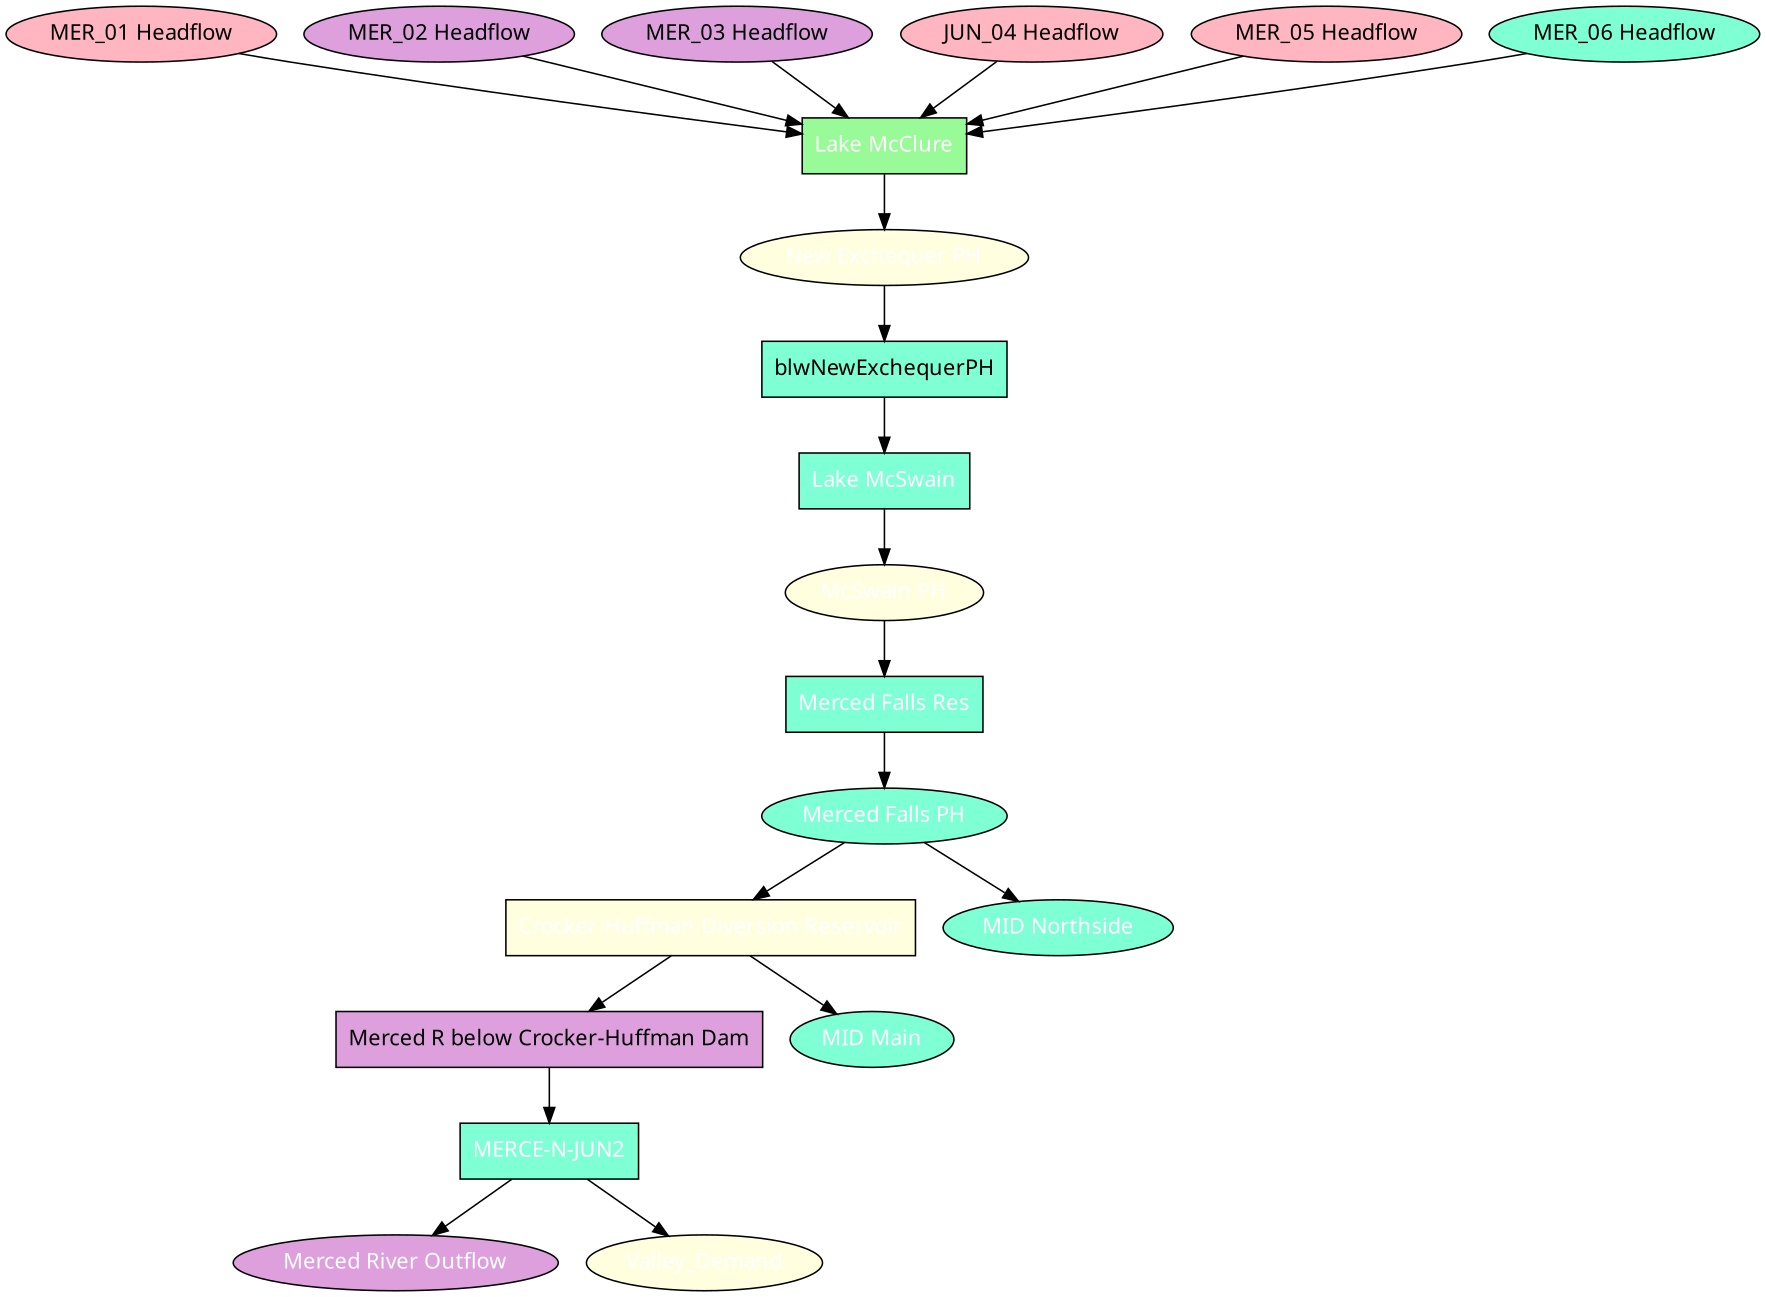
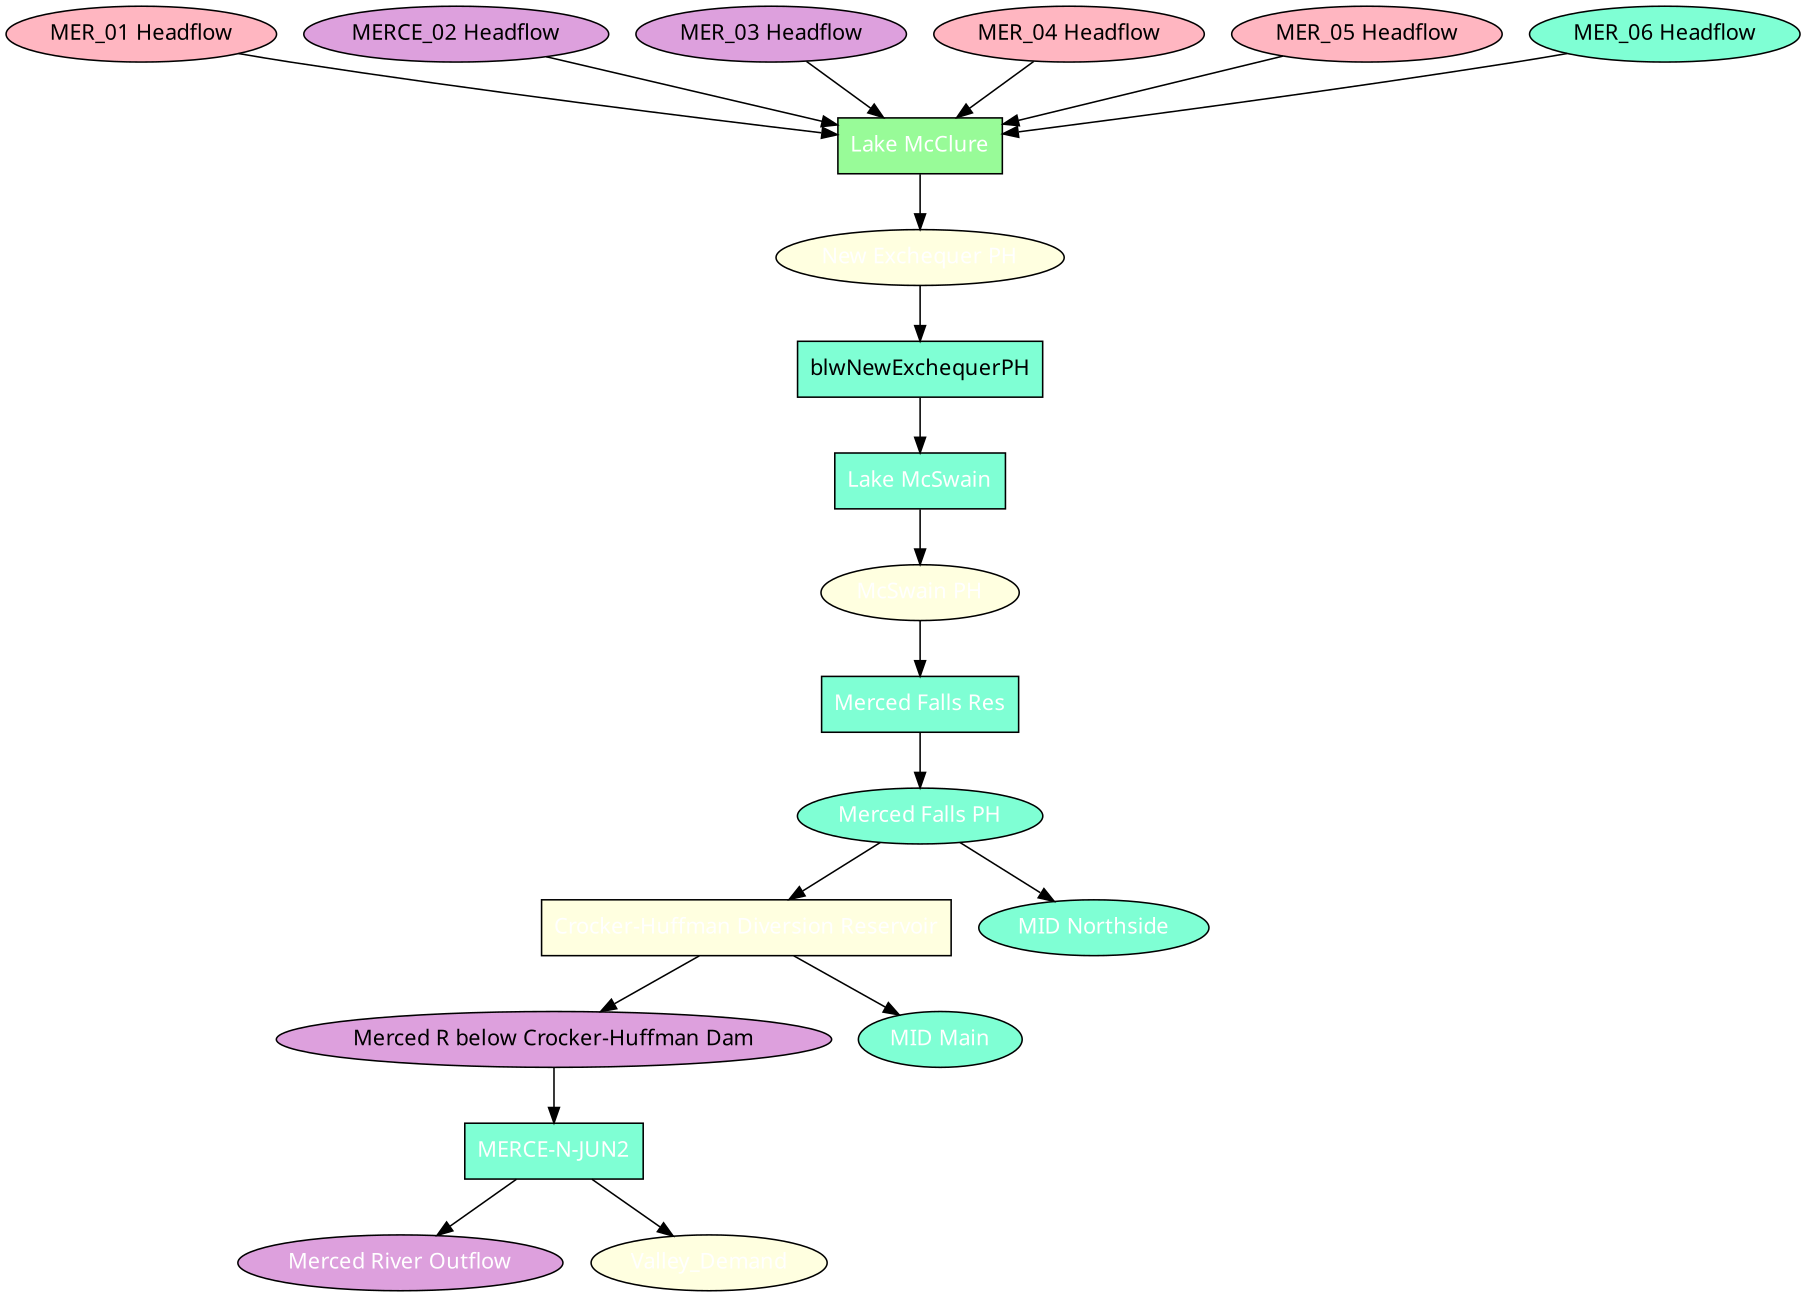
(439, 34) -> (456, 34)
(1032, 34) -> (1069, 34)
(549, 1039) -> (554, 1039)
